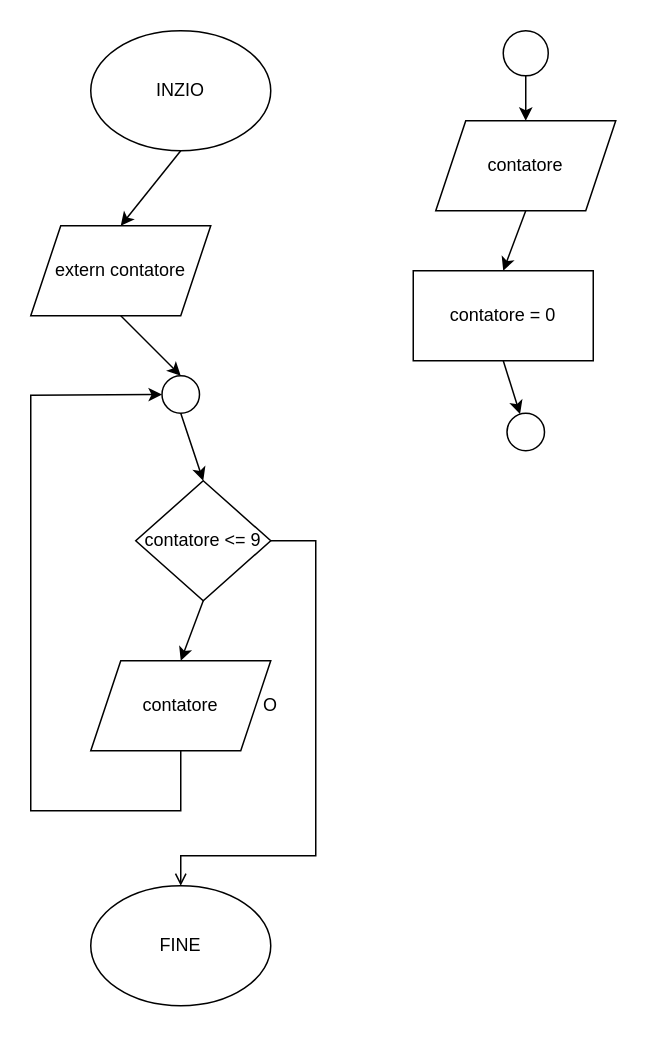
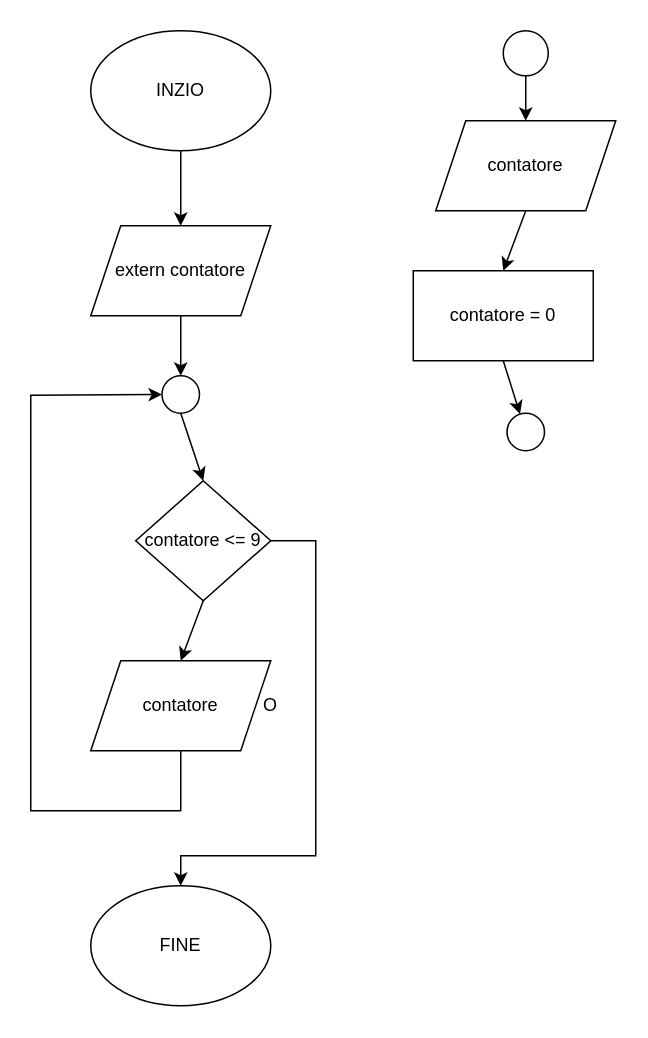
(121, 271) -> (181, 271)
(181, 876) -> (181, 874)
